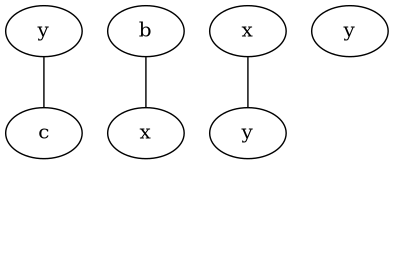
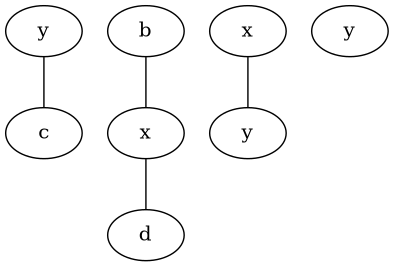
none -> (146, 235)
